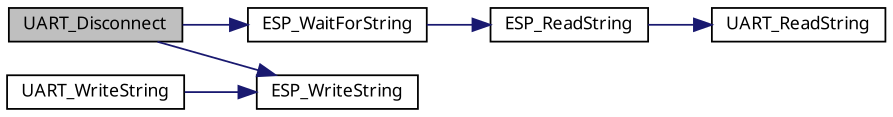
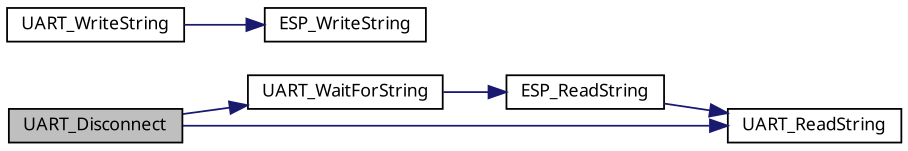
(337, 25) -> (345, 92)
(208, 56) -> (446, 126)
